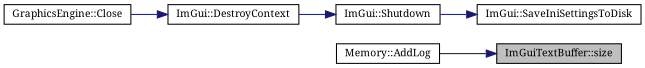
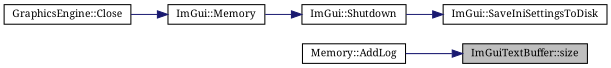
(233, 14) -> (216, 14)
